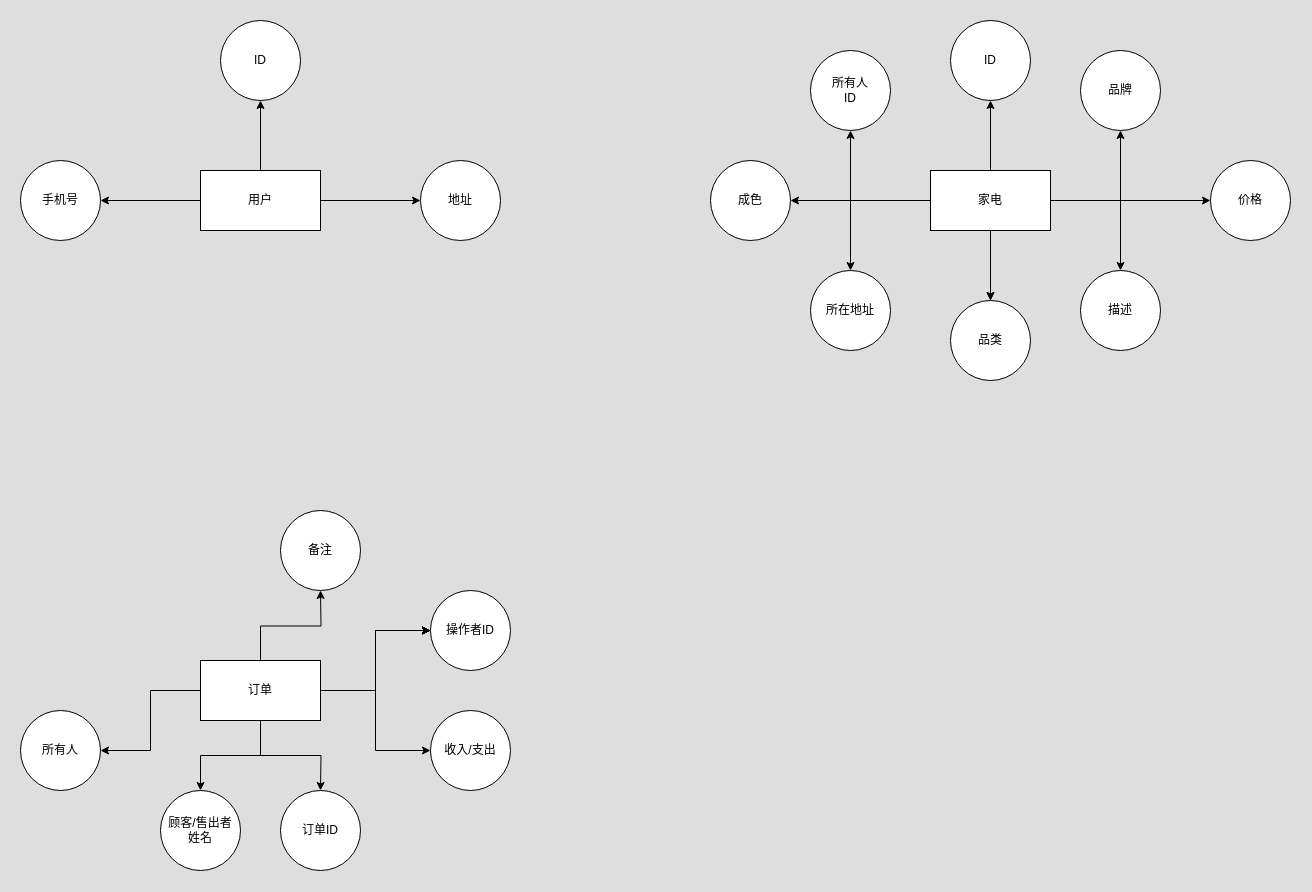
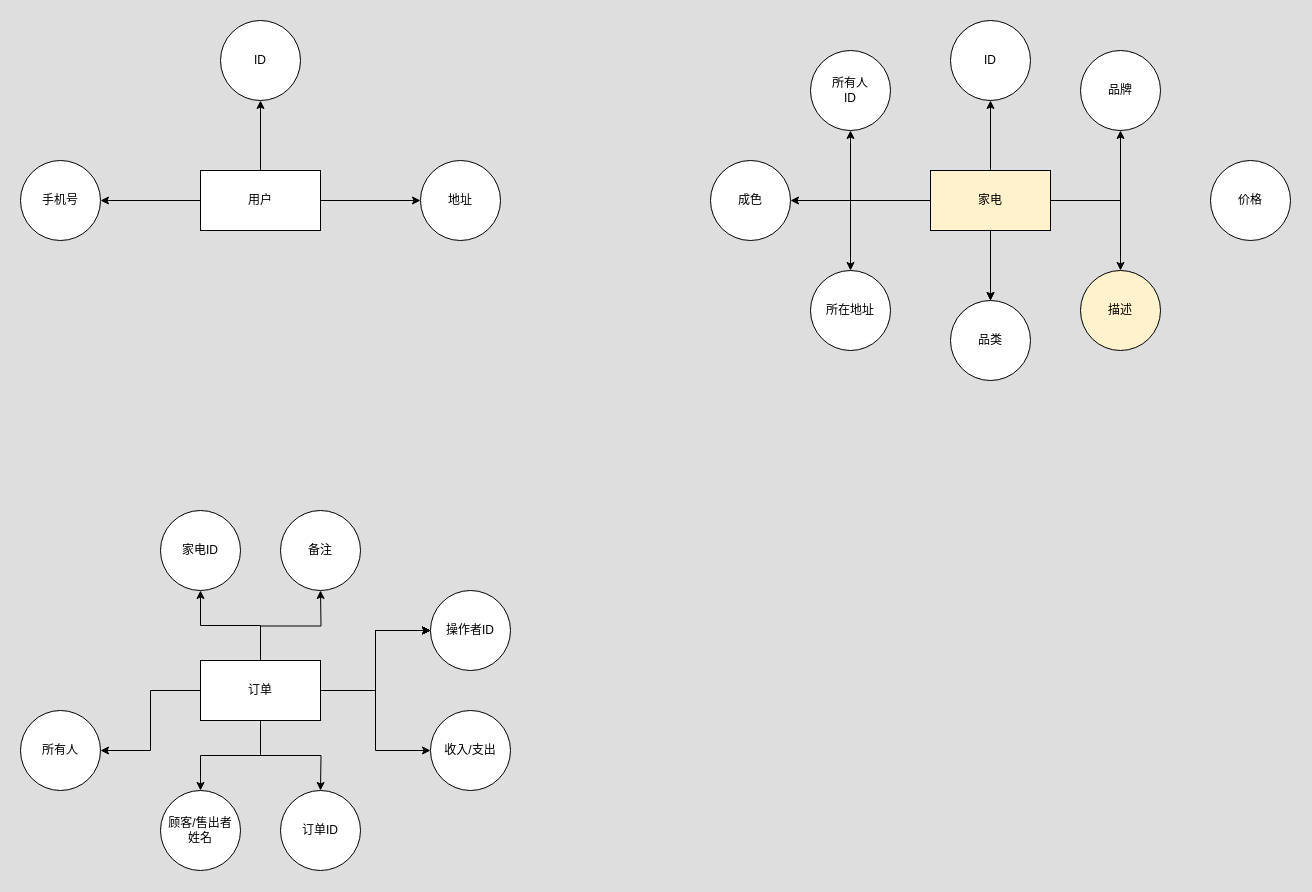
(991, 201) -> (991, 201)
(1163, 201) -> none
(1121, 311) -> (1121, 311)
none -> (201, 551)
none -> (216, 626)
